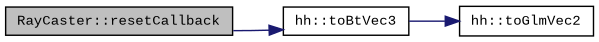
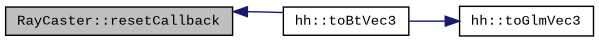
(527, 21) -> (527, 21)
(251, 31) -> (266, 12)
